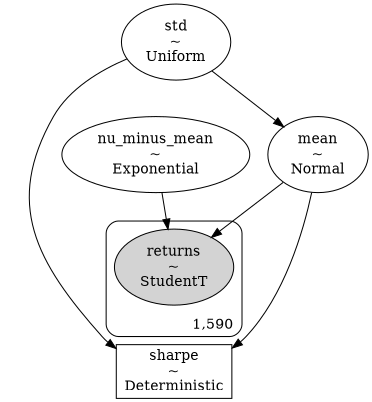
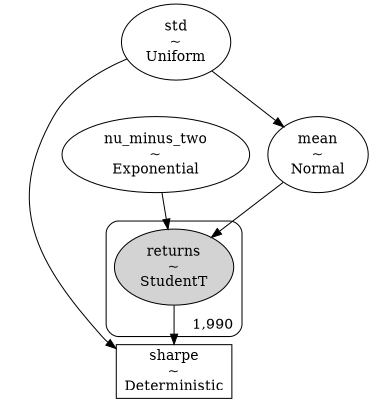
(156, 155) -> (156, 155)
(286, 272) -> (174, 320)
(213, 325) -> (213, 325)
